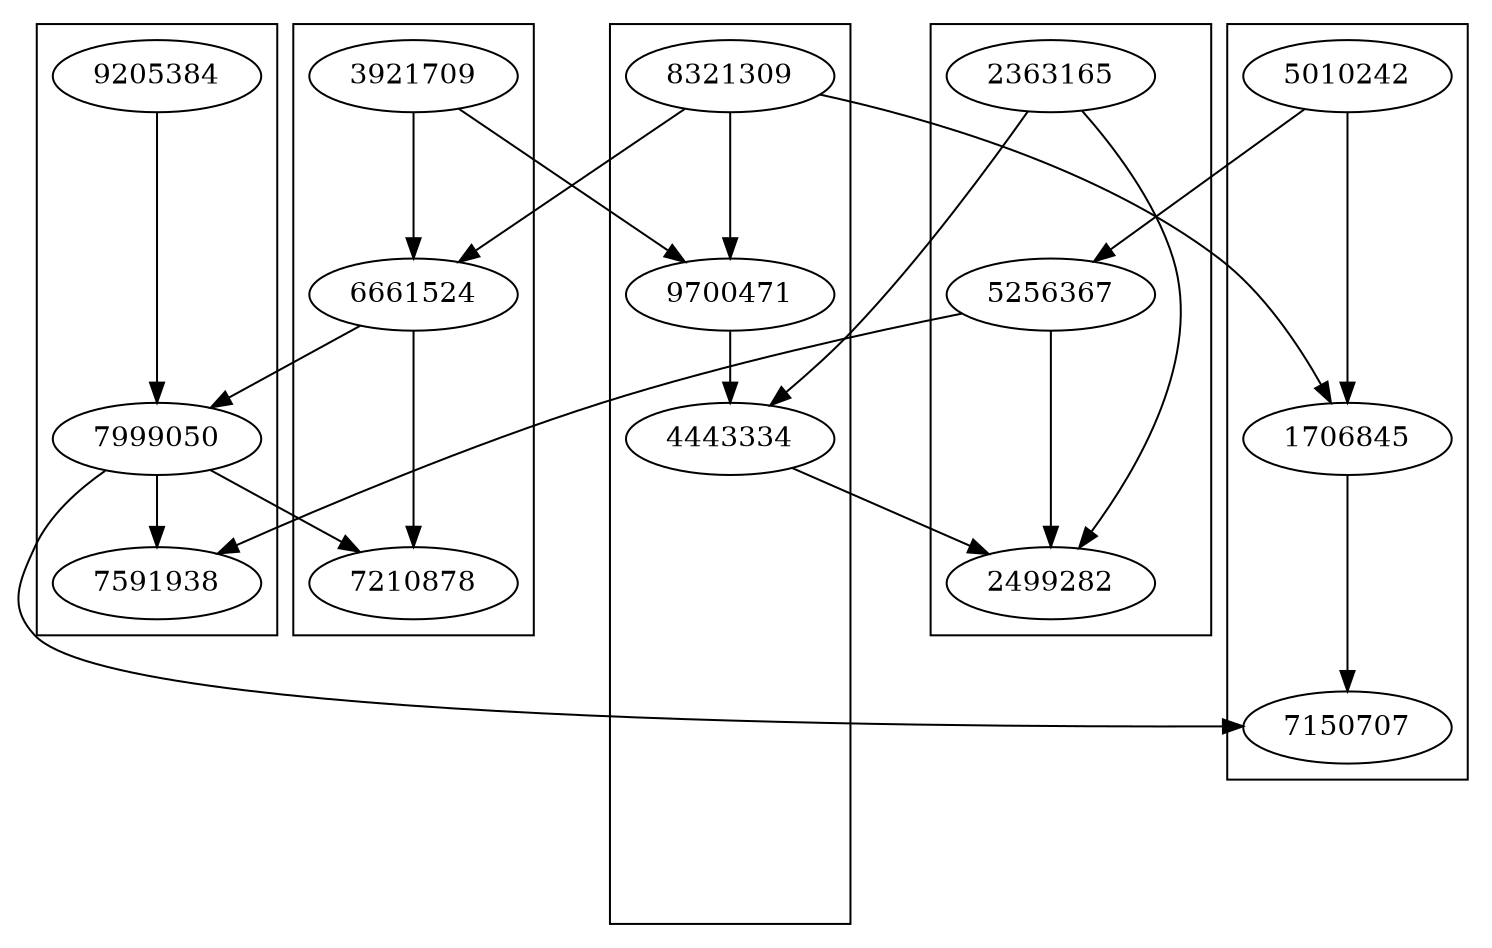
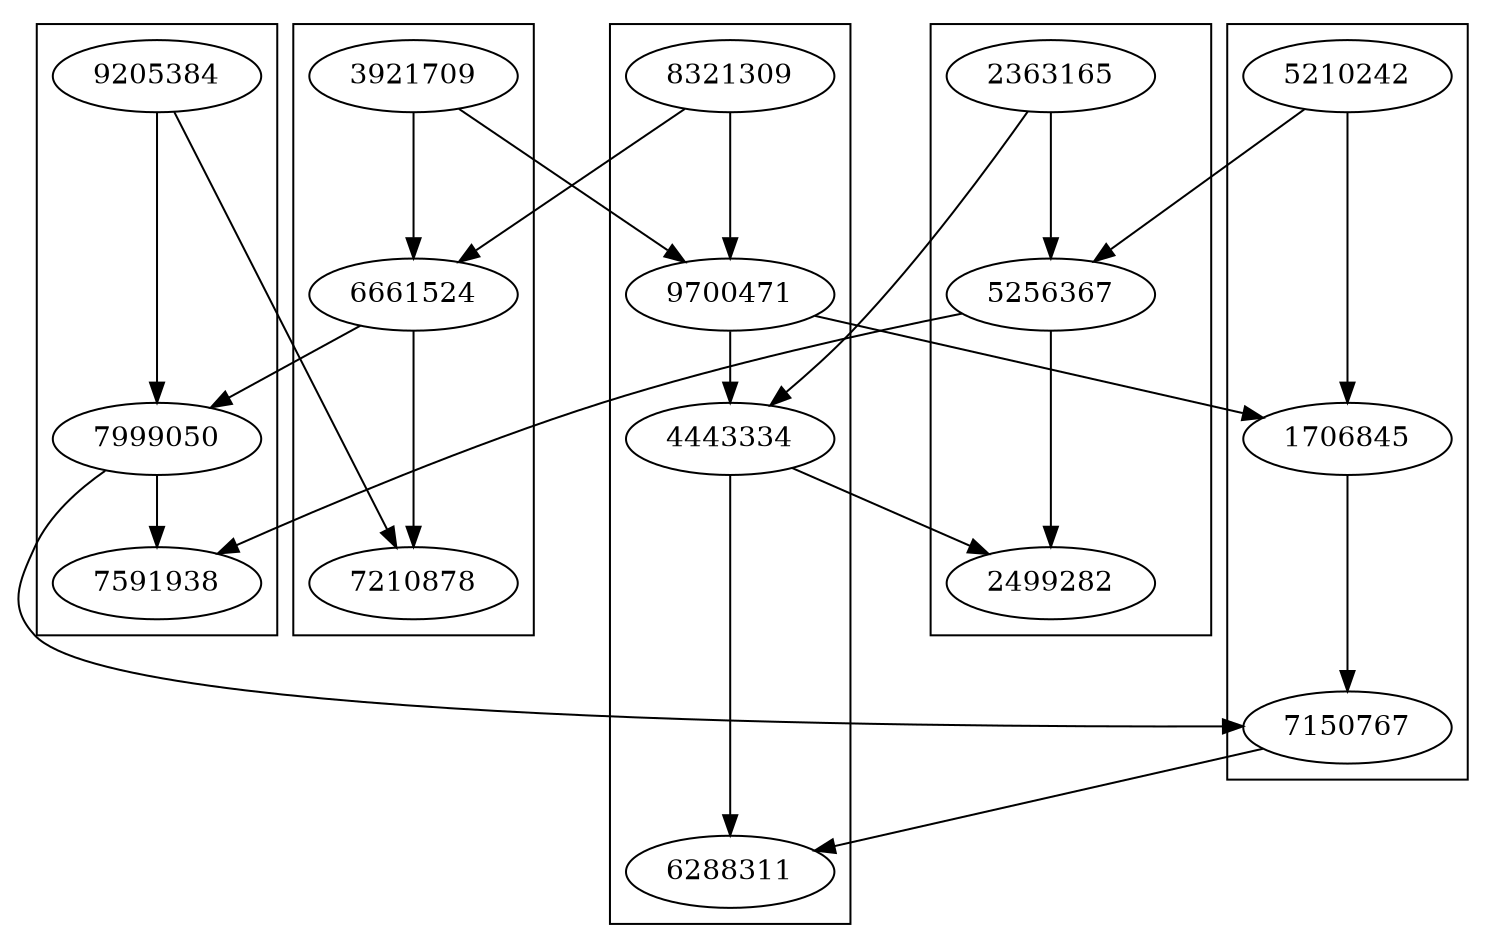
(1347, 76) -> (1347, 76)
(1103, 189) -> (1029, 364)
(1180, 318) -> (1051, 175)
(263, 499) -> (265, 289)
(1347, 728) -> (1347, 728)
none -> (730, 872)
